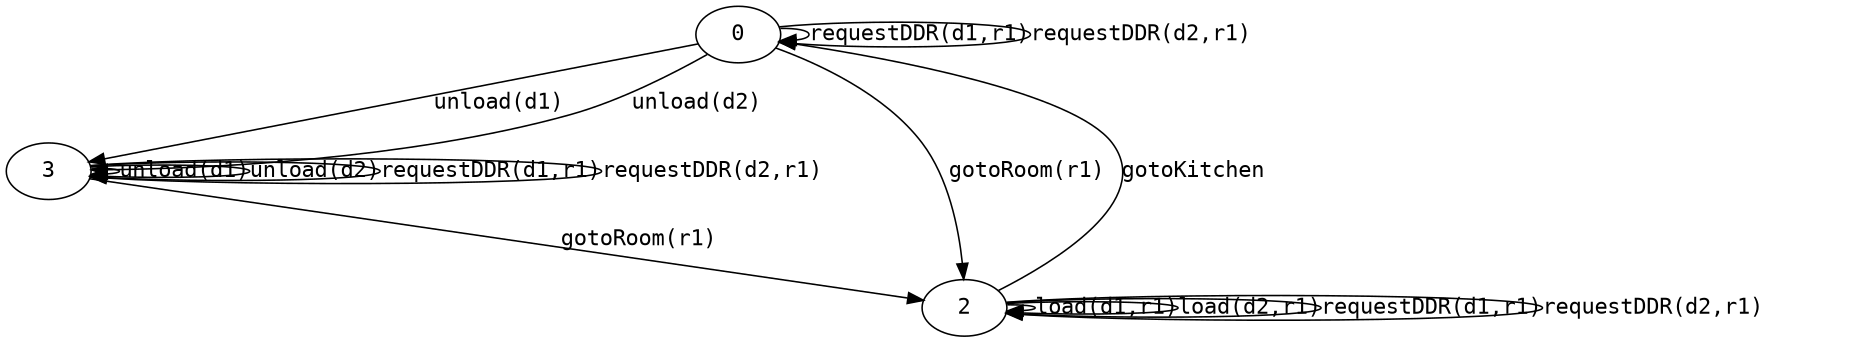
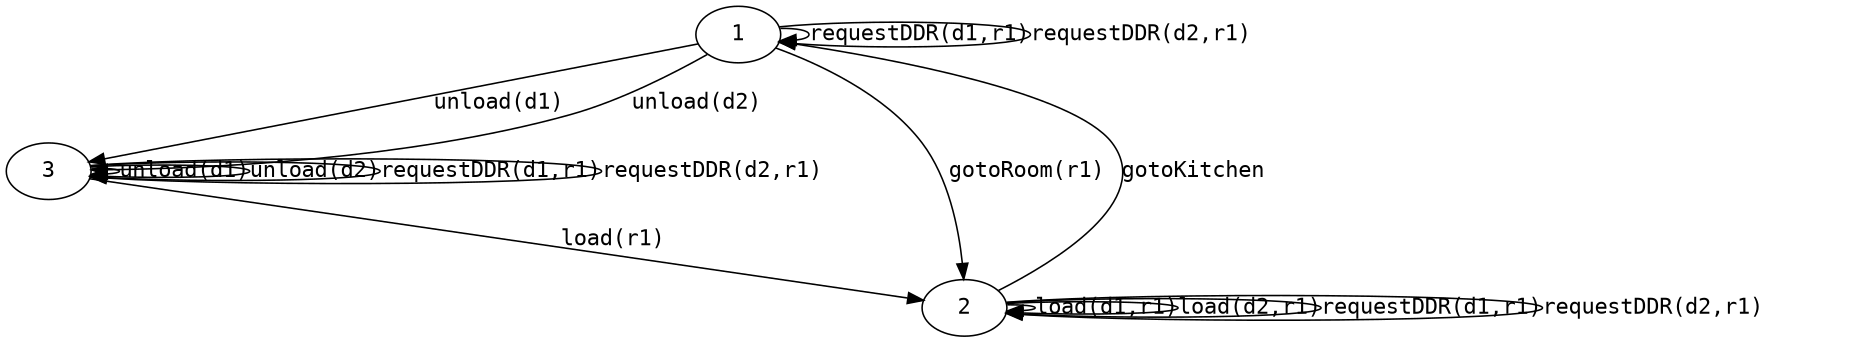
(738, 35) -> (738, 35)
(639, 240) -> (613, 240)
